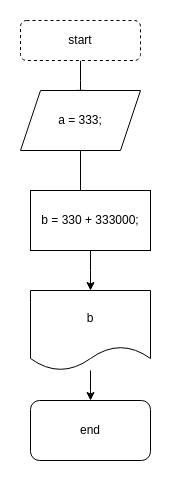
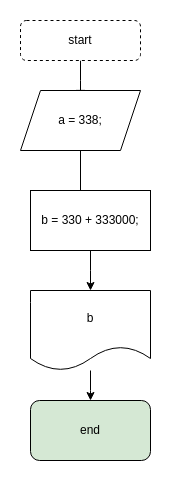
(81, 121) -> (81, 121)
(91, 431) -> (91, 431)
